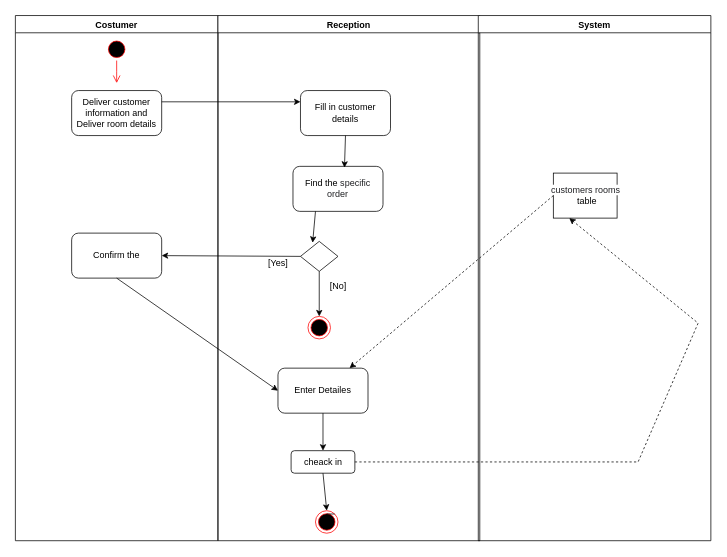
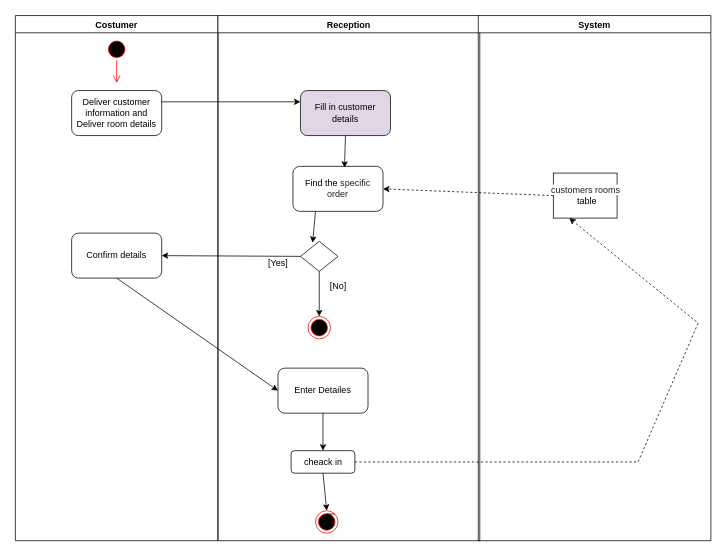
(345, 113) -> (345, 113)
(117, 255) -> (117, 255)
(454, 279) -> (500, 193)
